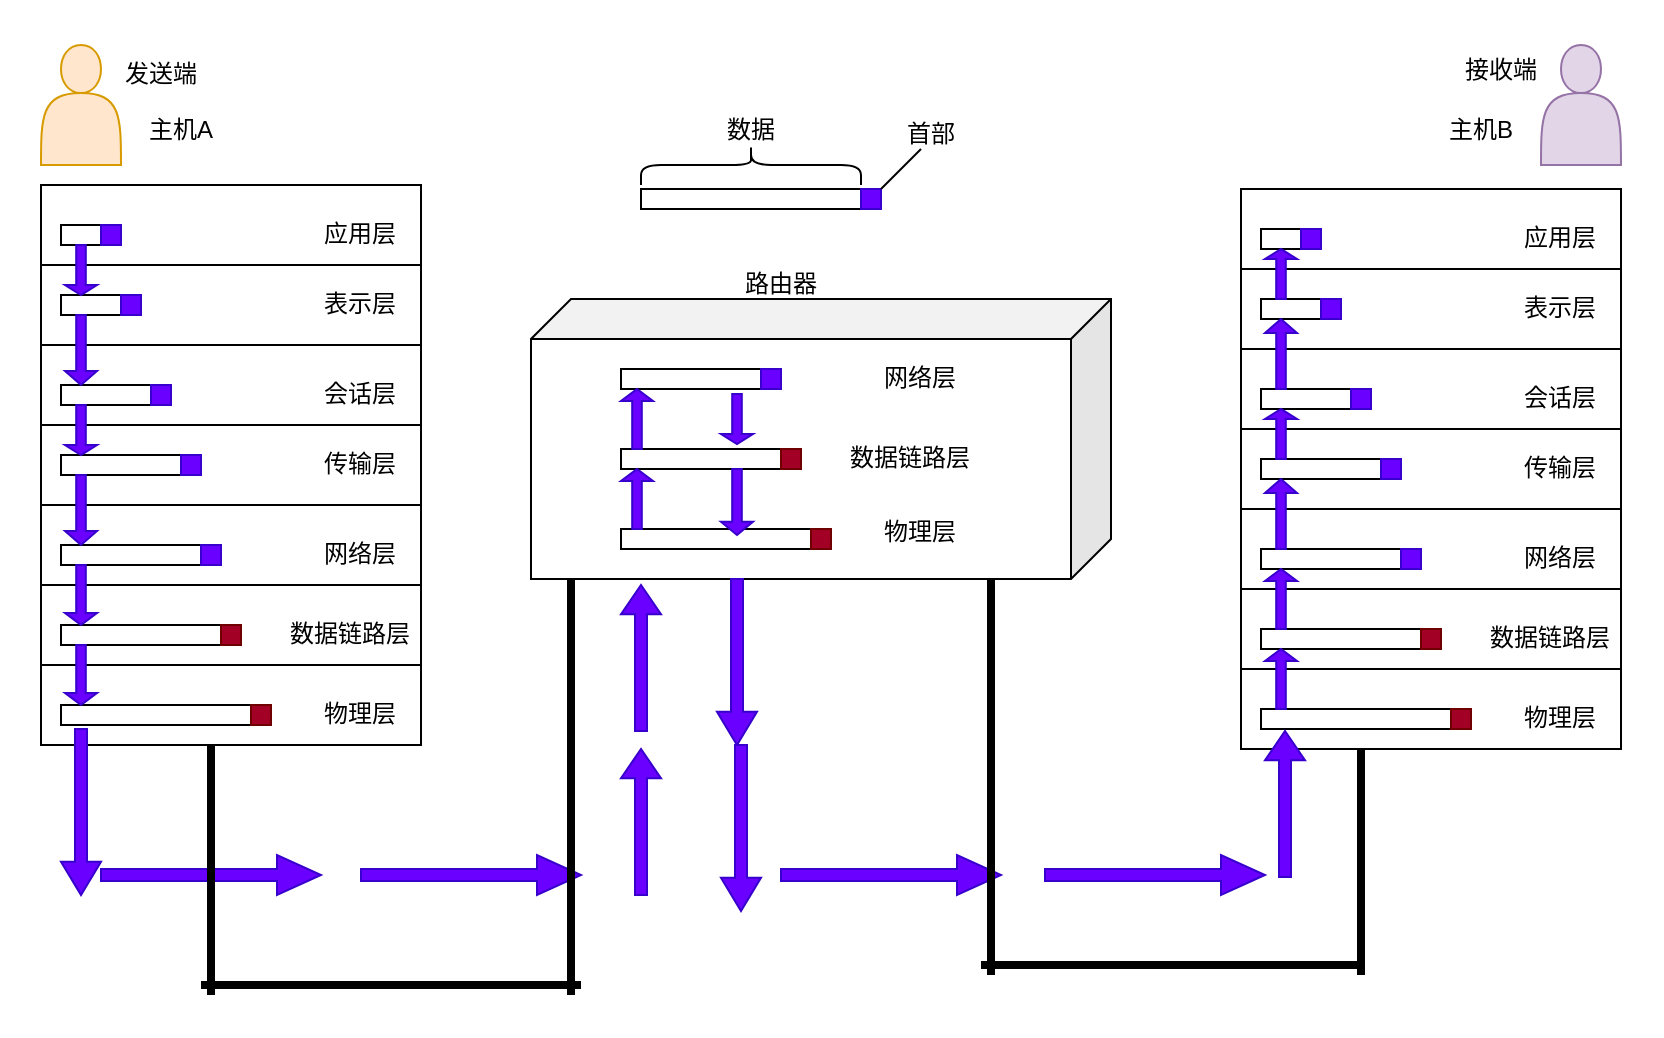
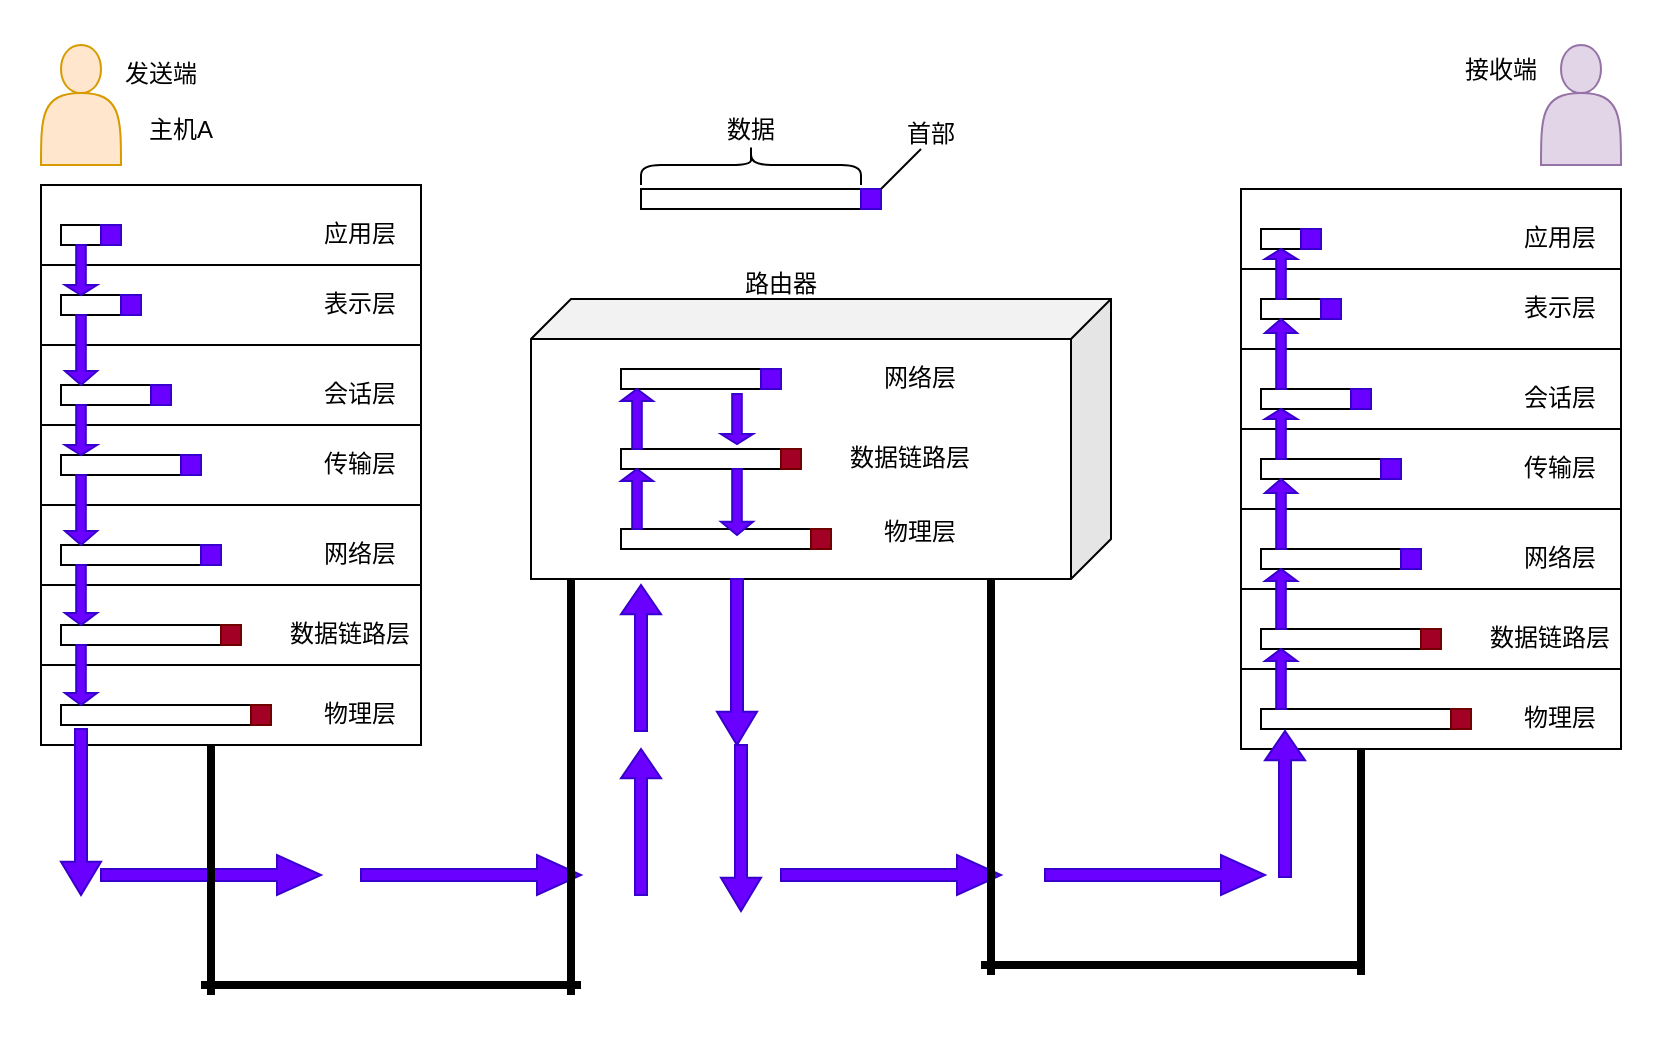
(1481, 131) -> none
